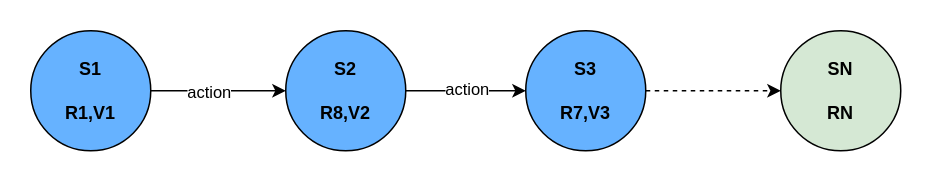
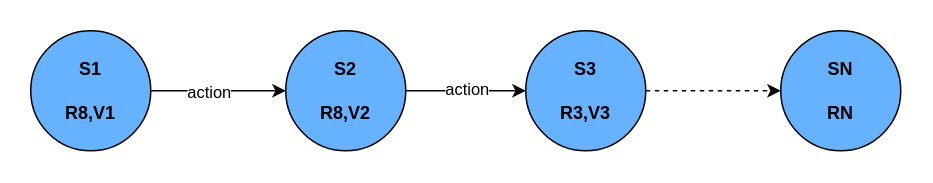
(91, 91) -> (91, 91)
(586, 91) -> (586, 91)
(841, 91) -> (841, 91)
